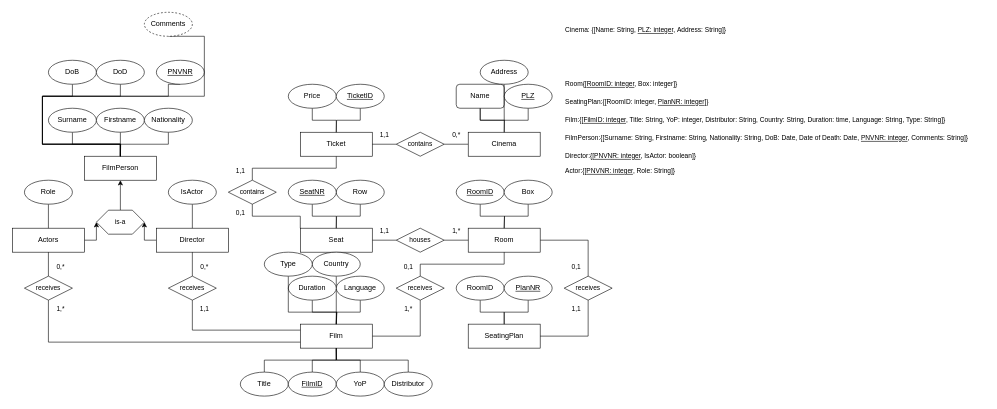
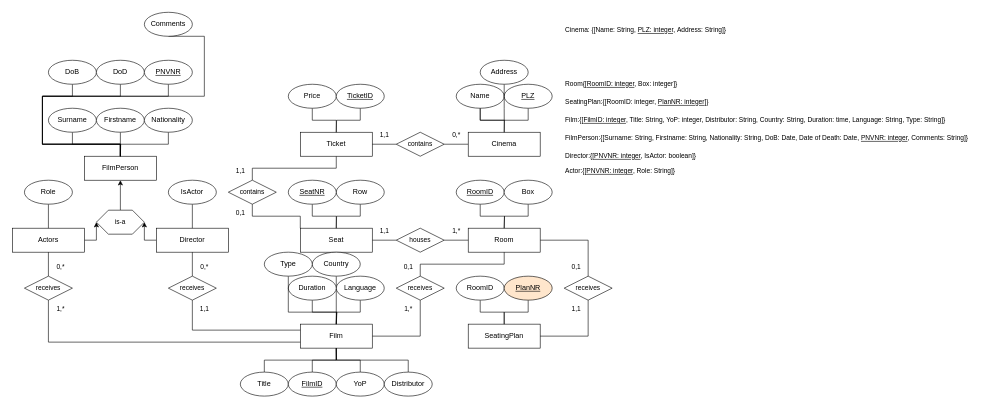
(168, 24) -> (168, 24)
(180, 72) -> (168, 72)
(480, 96) -> (480, 96)
(528, 288) -> (528, 288)
